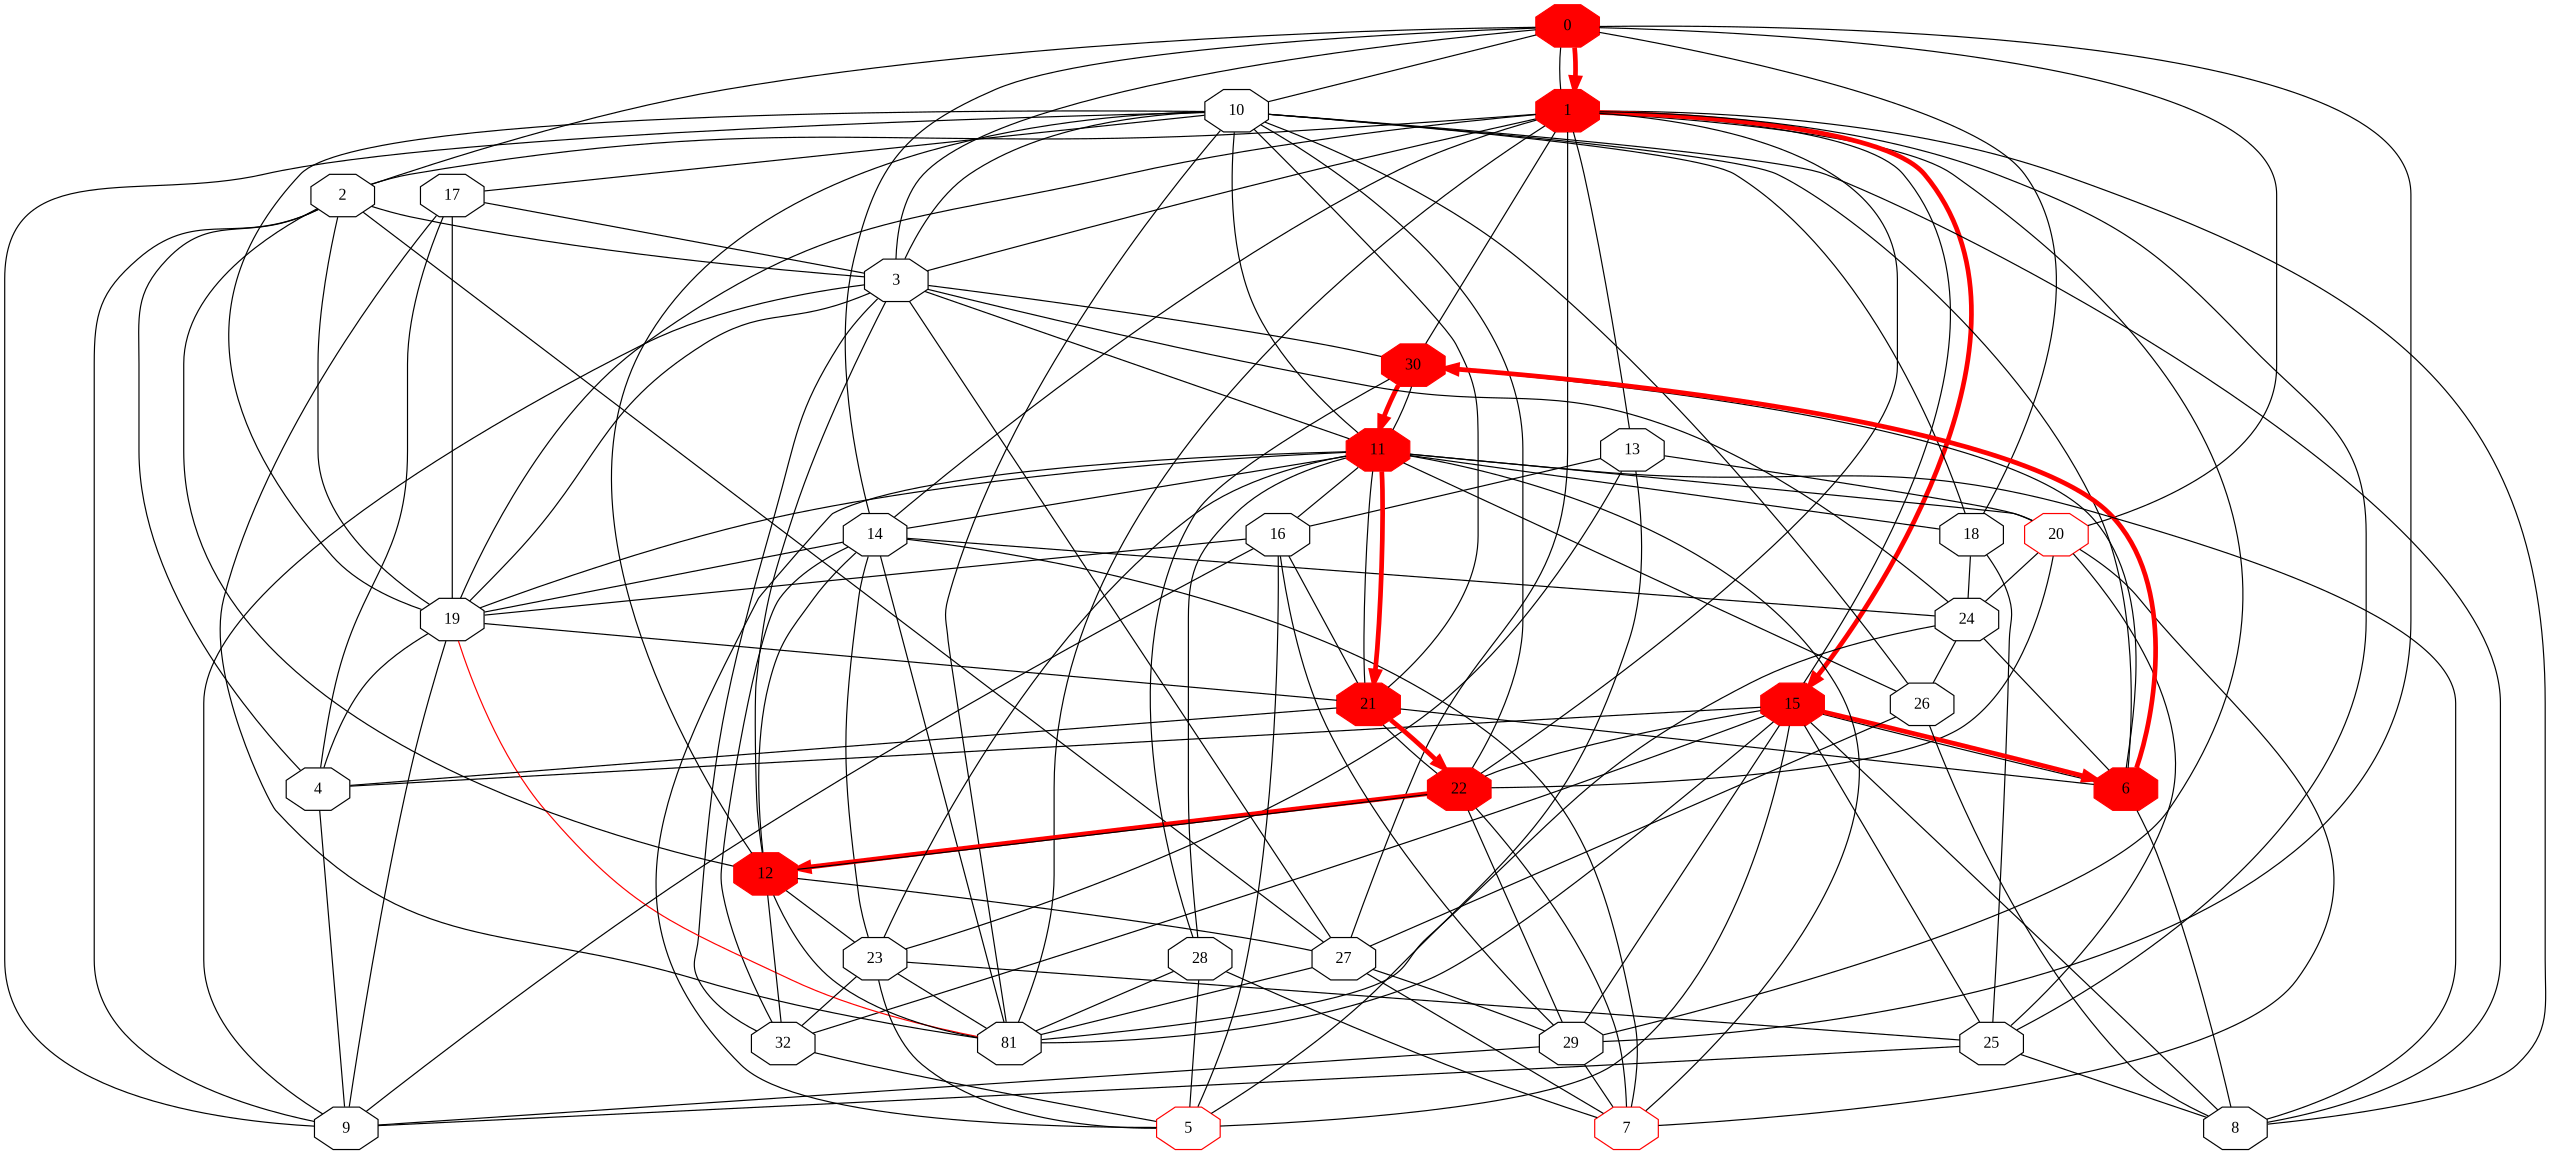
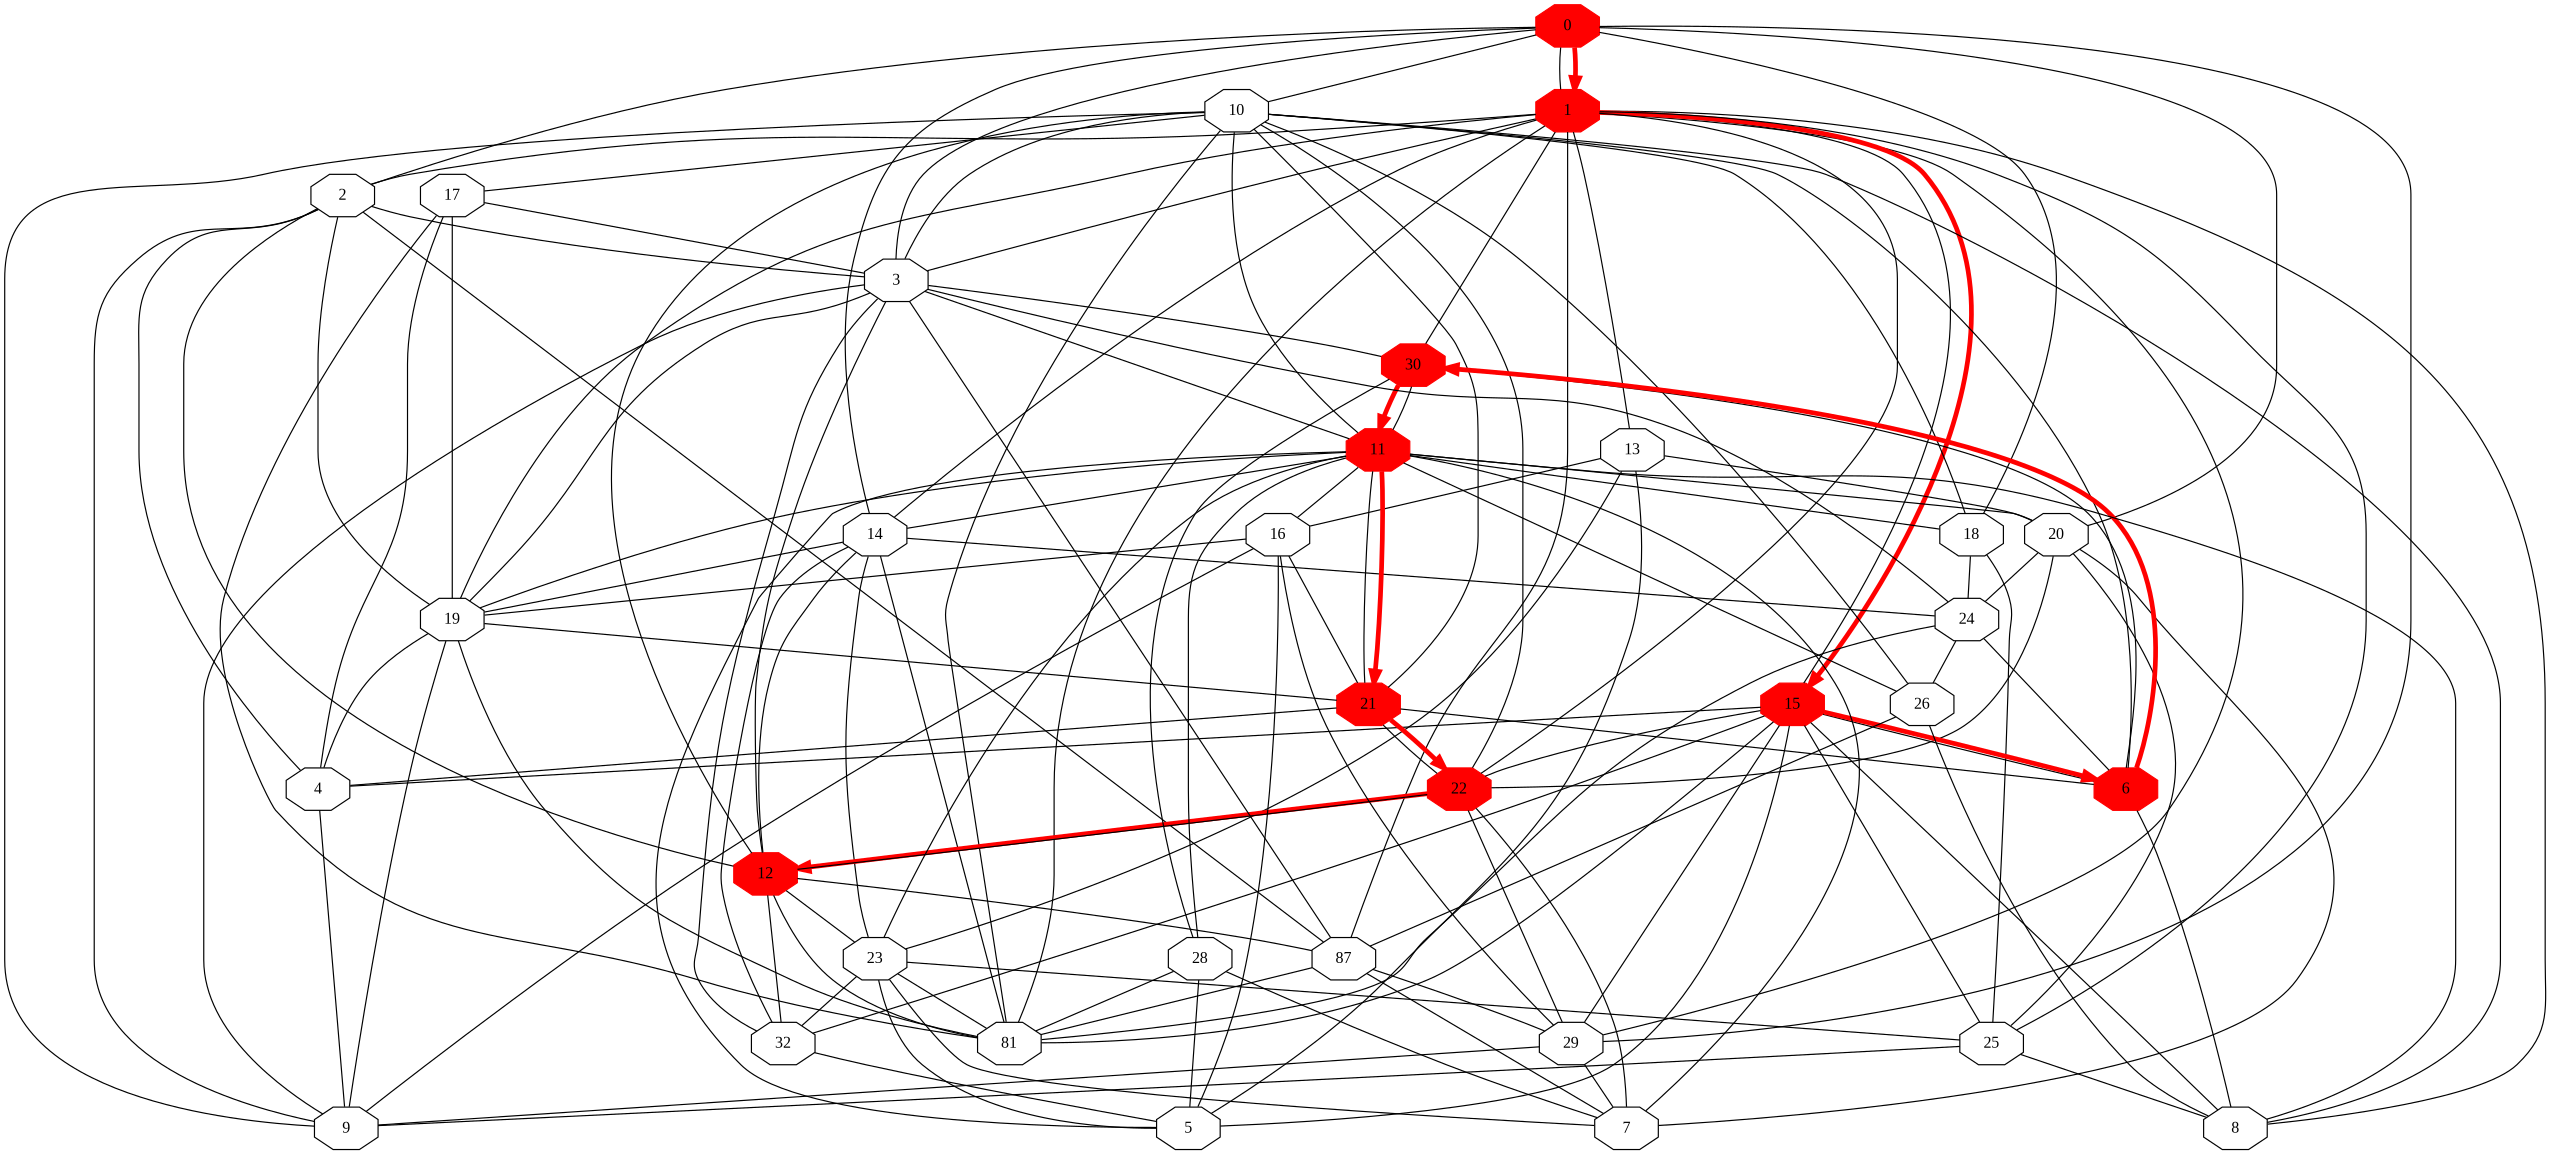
(483, 133) -> none
(2056, 535) -> (2056, 535)
(1426, 692) -> (1259, 1104)
(673, 921) -> (673, 921)
(1344, 959) -> (1344, 959)
(1188, 1128) -> (1188, 1128)
(1627, 1128) -> (1627, 1128)
